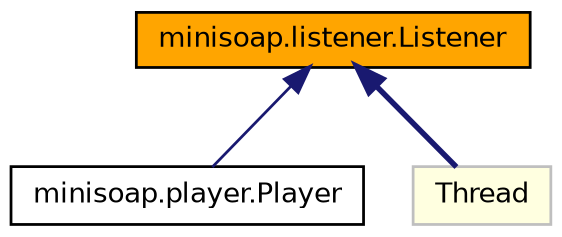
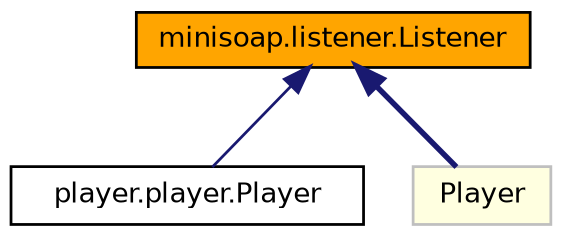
(187, 196) -> (187, 196)
(482, 196) -> (482, 196)
